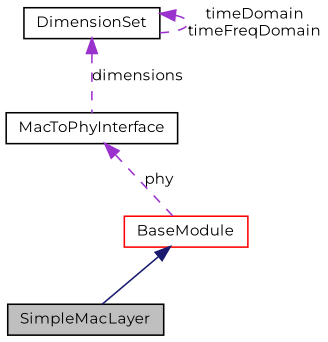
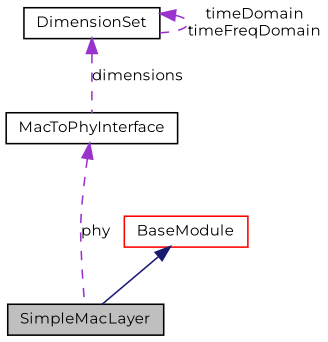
(145, 186) -> (81, 231)
